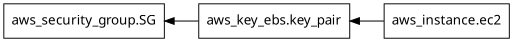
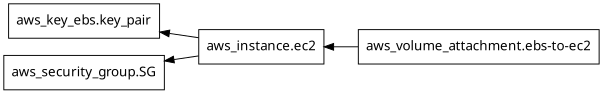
(186, 21) -> (186, 58)
none -> (479, 47)
